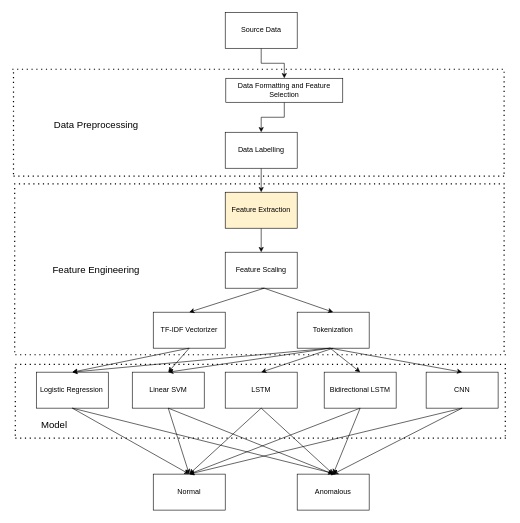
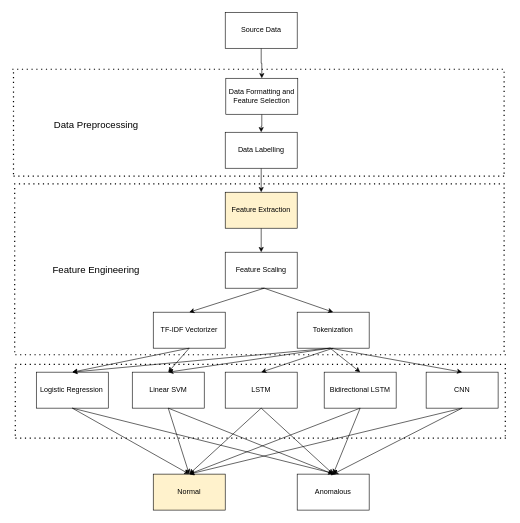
(284, 90) -> (262, 96)
(54, 425) -> none
(189, 492) -> (189, 492)
